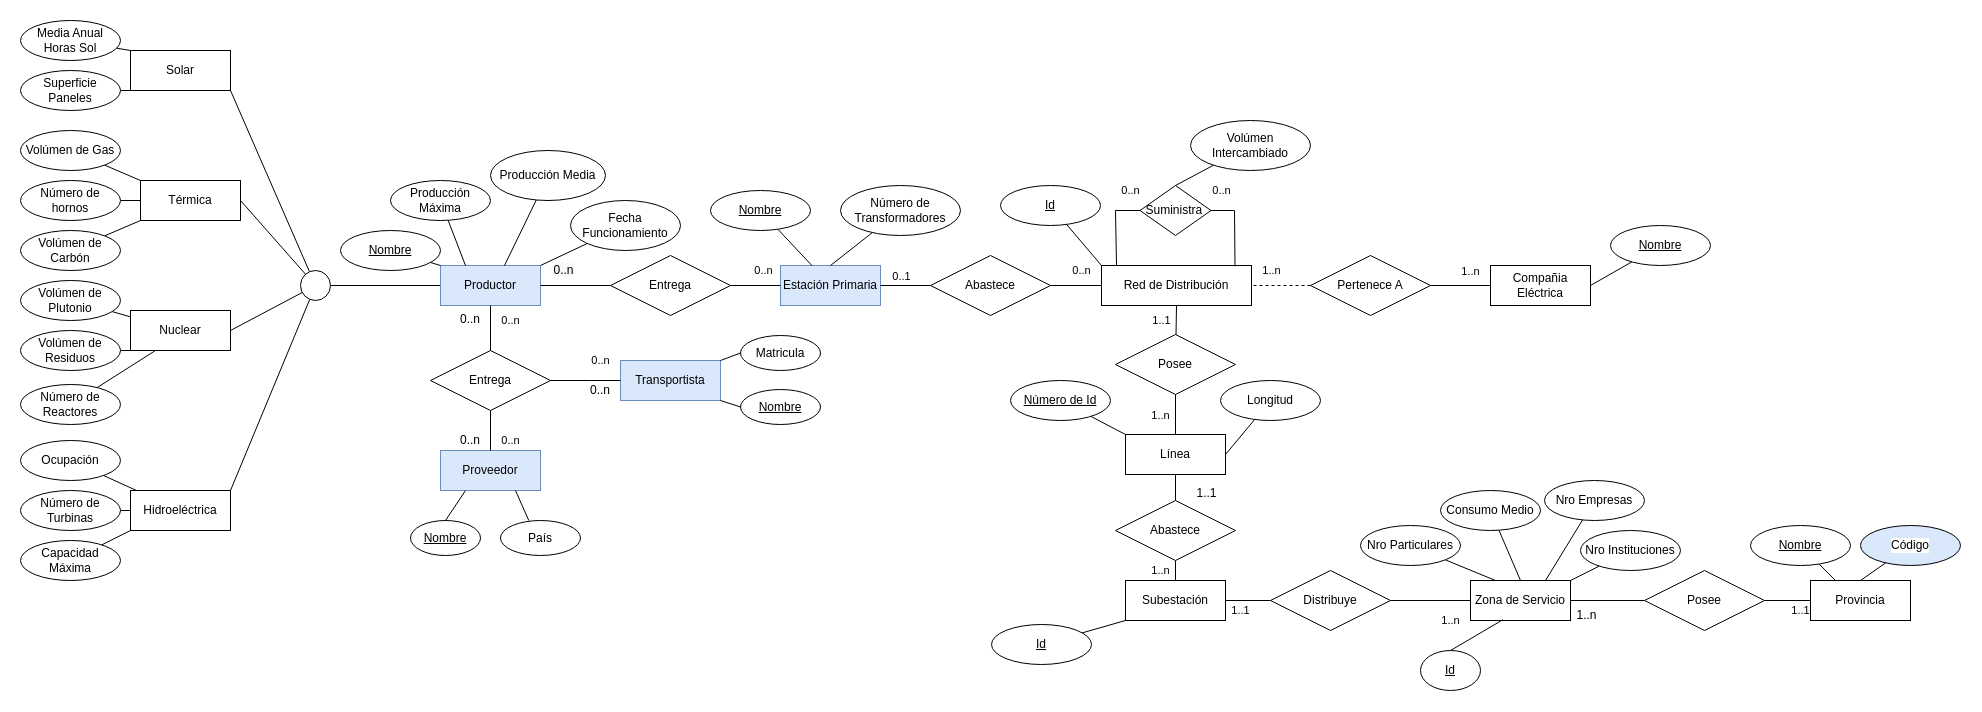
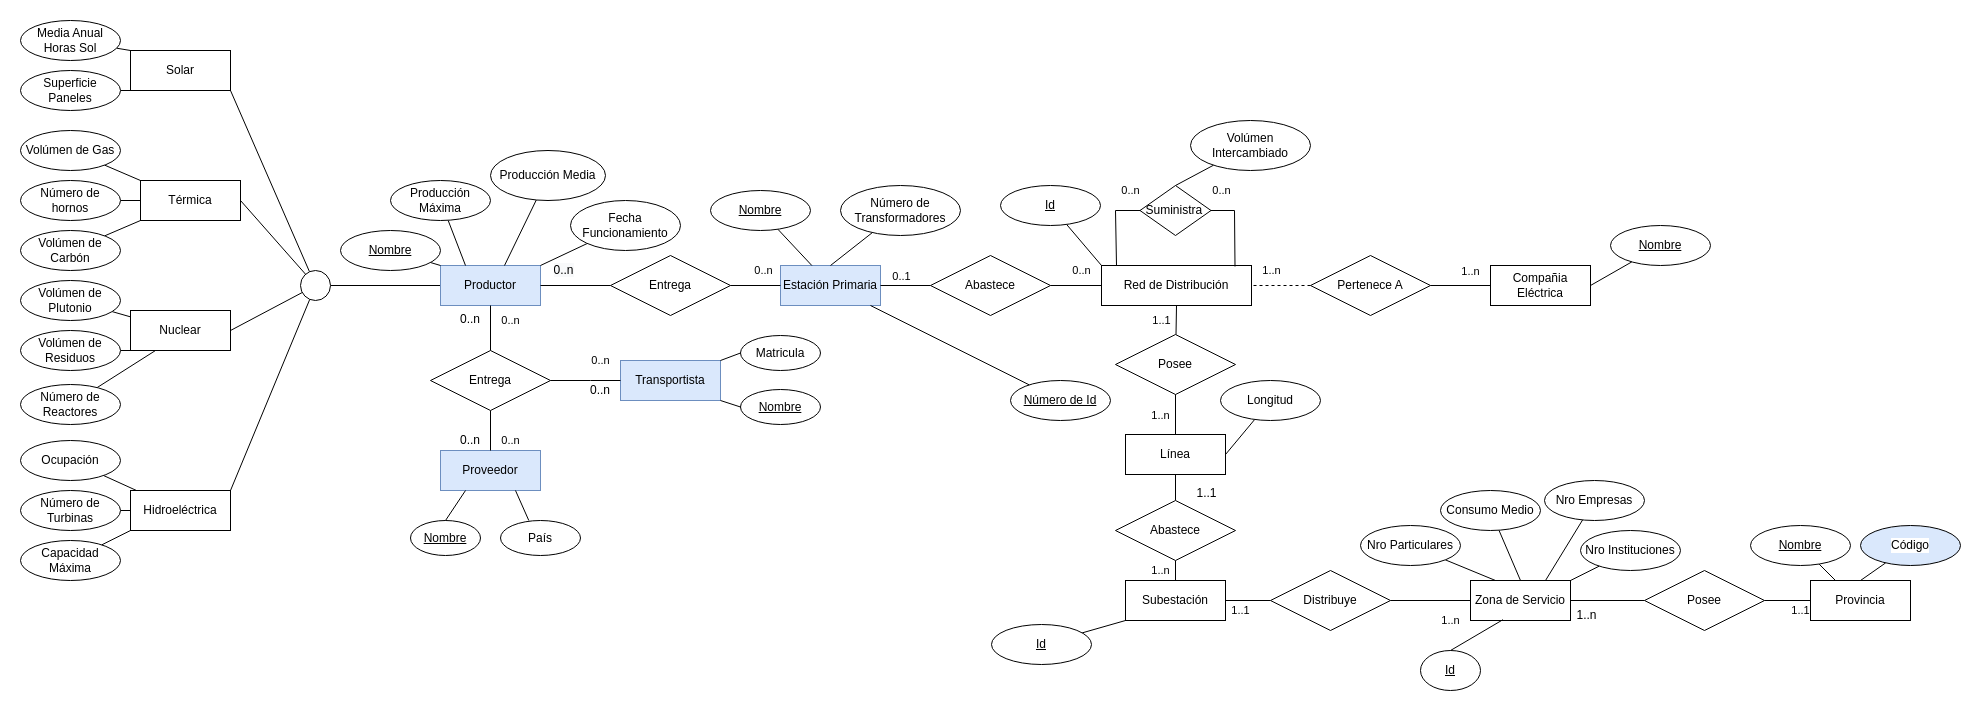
(1108, 425) -> (950, 345)
